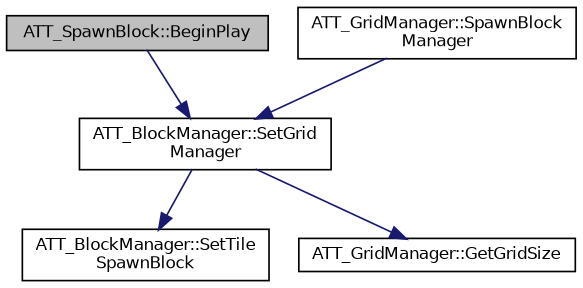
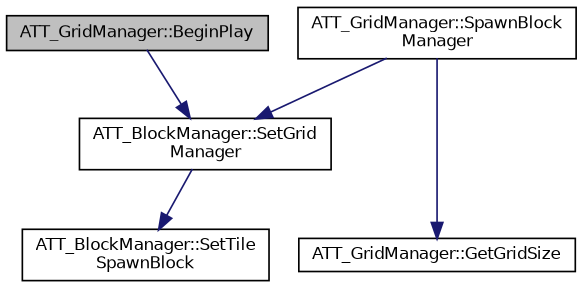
(137, 33) -> (137, 33)
(324, 201) -> (437, 140)
